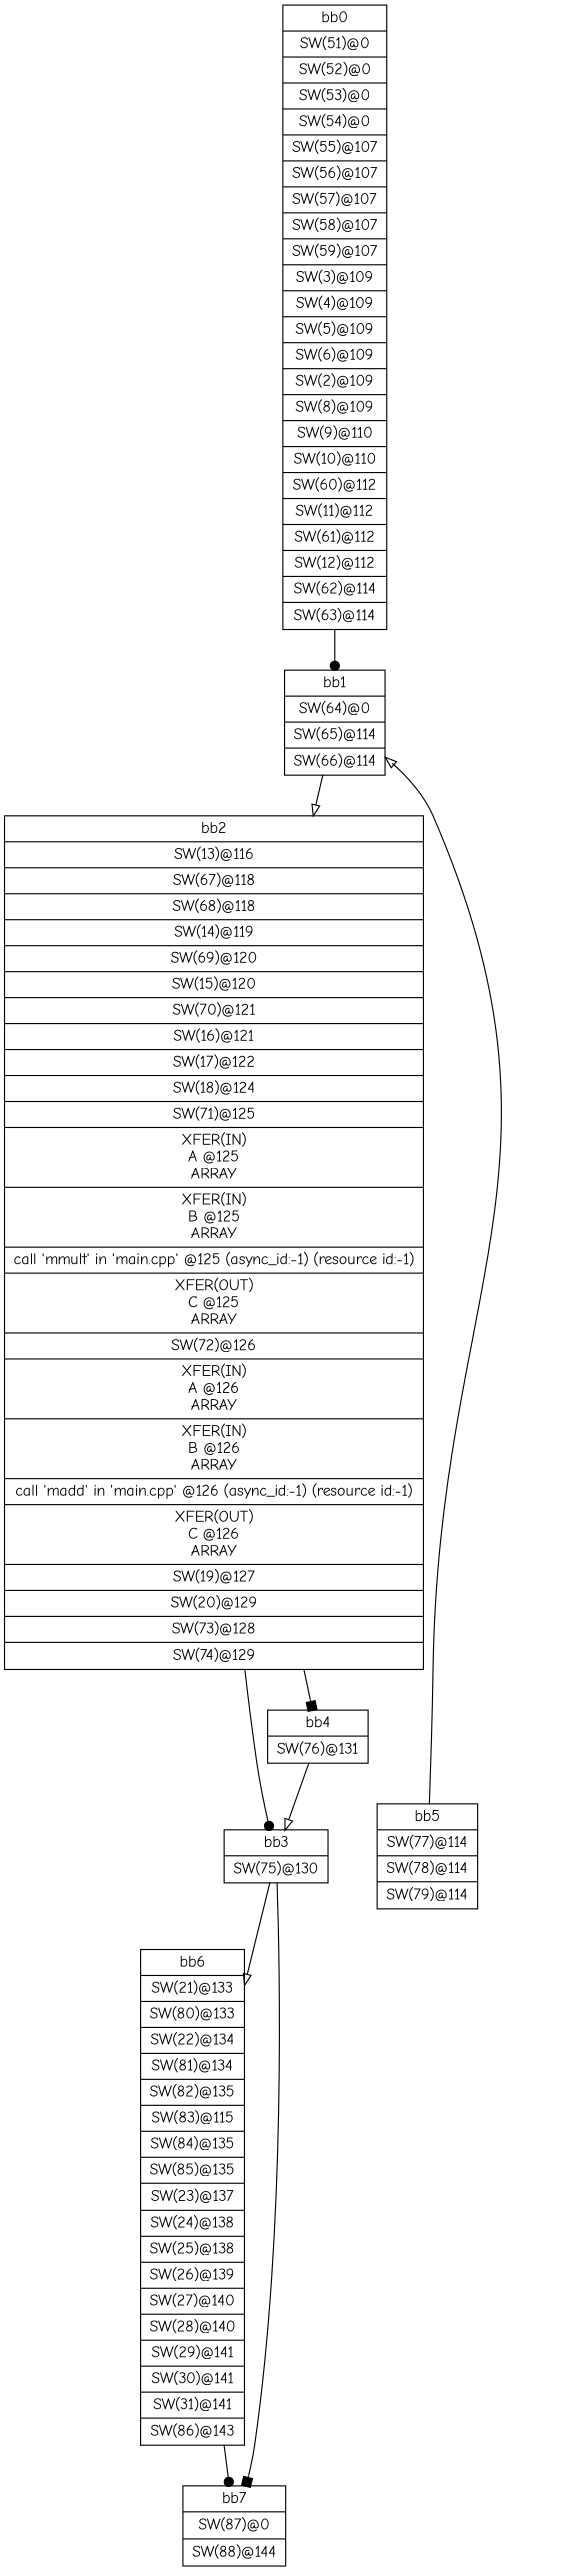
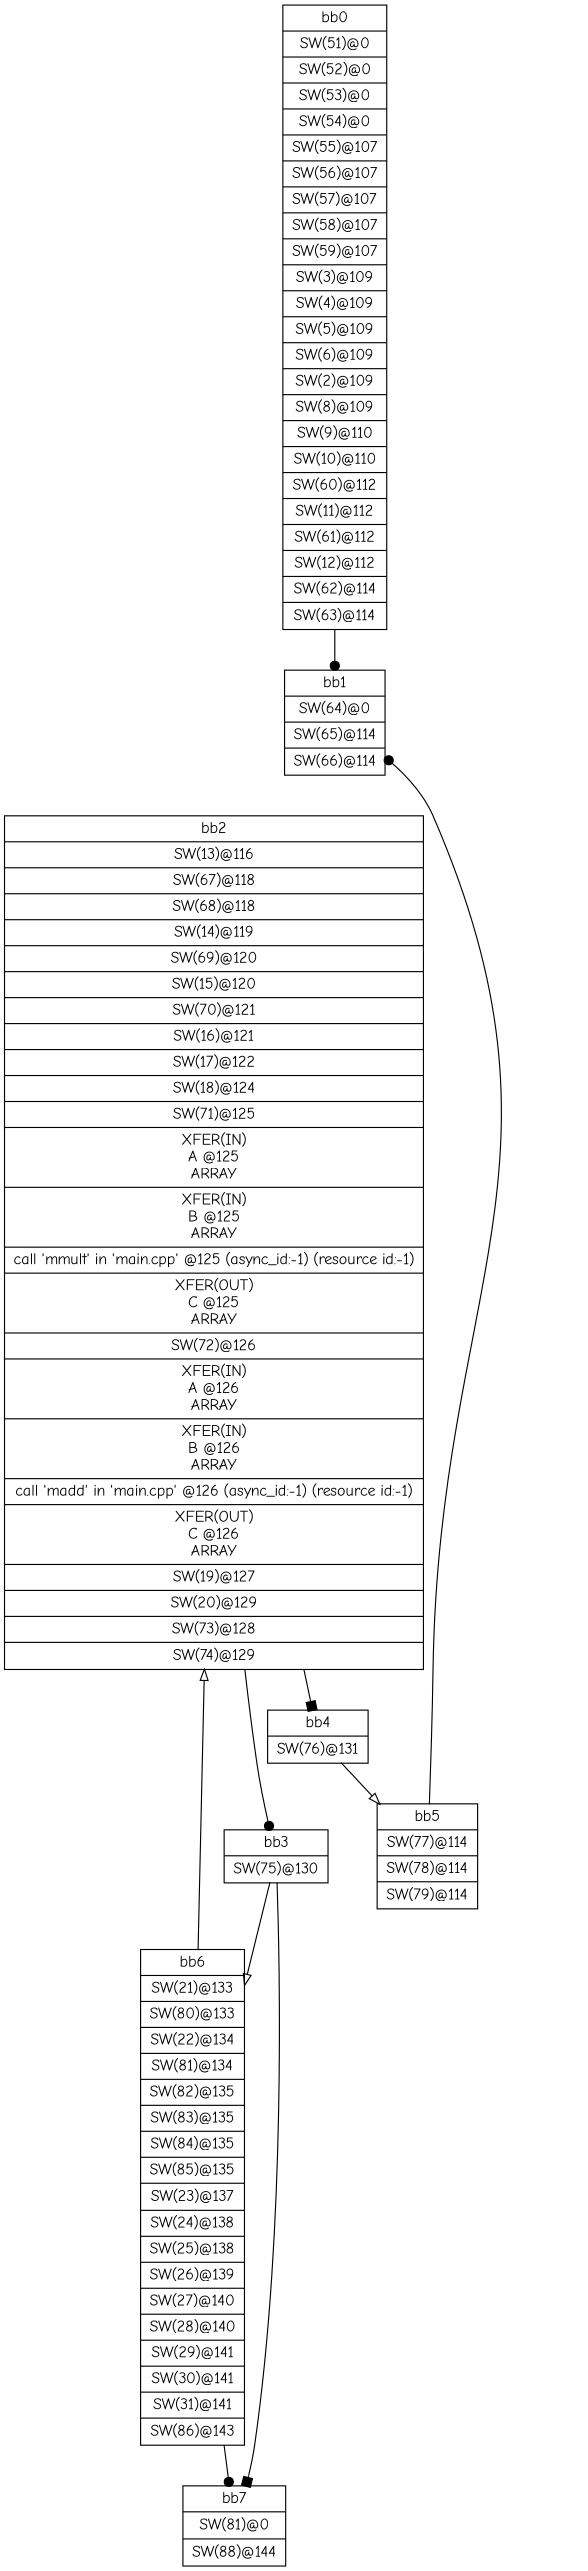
(319, 790) -> (201, 1815)
(484, 1273) -> (484, 1273)
(299, 1791) -> (357, 1779)
(193, 2118) -> (193, 2118)
(234, 2525) -> (234, 2525)
